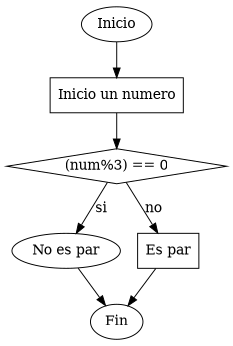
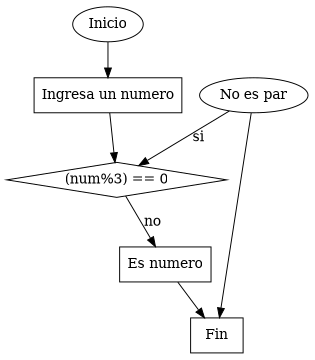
(117, 95) -> (108, 95)
(94, 204) -> (188, 136)
(168, 251) -> (165, 264)
(117, 322) -> (217, 335)
